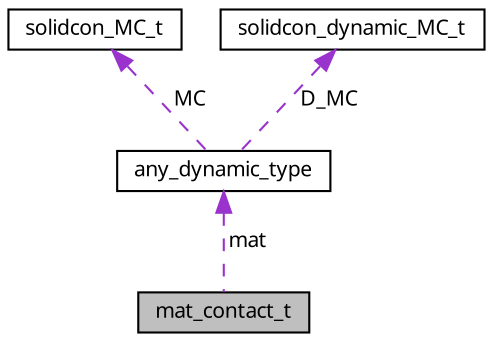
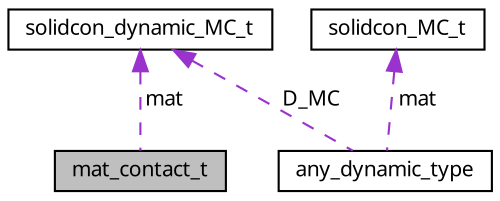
(188, 100) -> (416, 100)
(224, 253) -> (140, 111)
